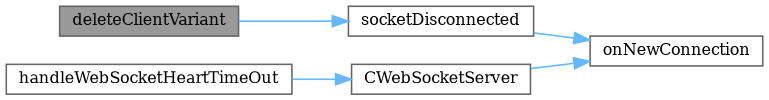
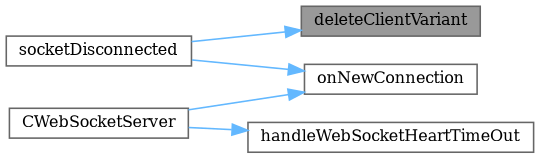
(286, 21) -> (238, 37)
(314, 79) -> (210, 129)
